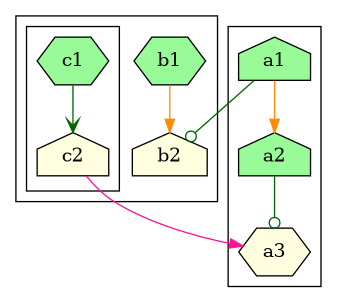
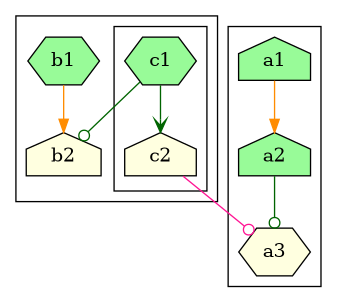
(236, 96) -> (123, 98)
(153, 221) -> (214, 201)
